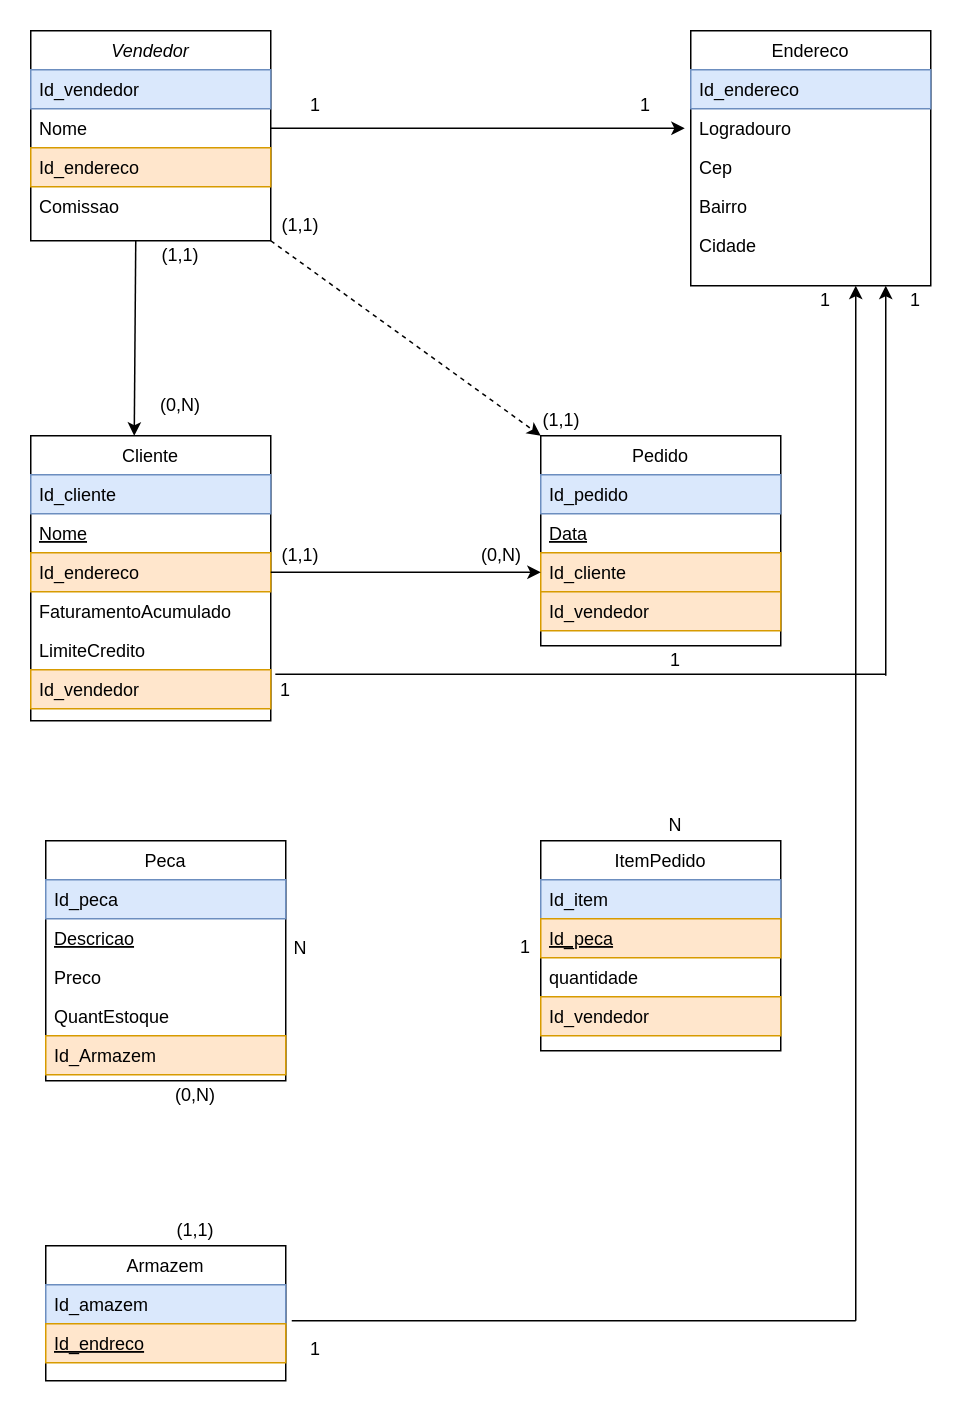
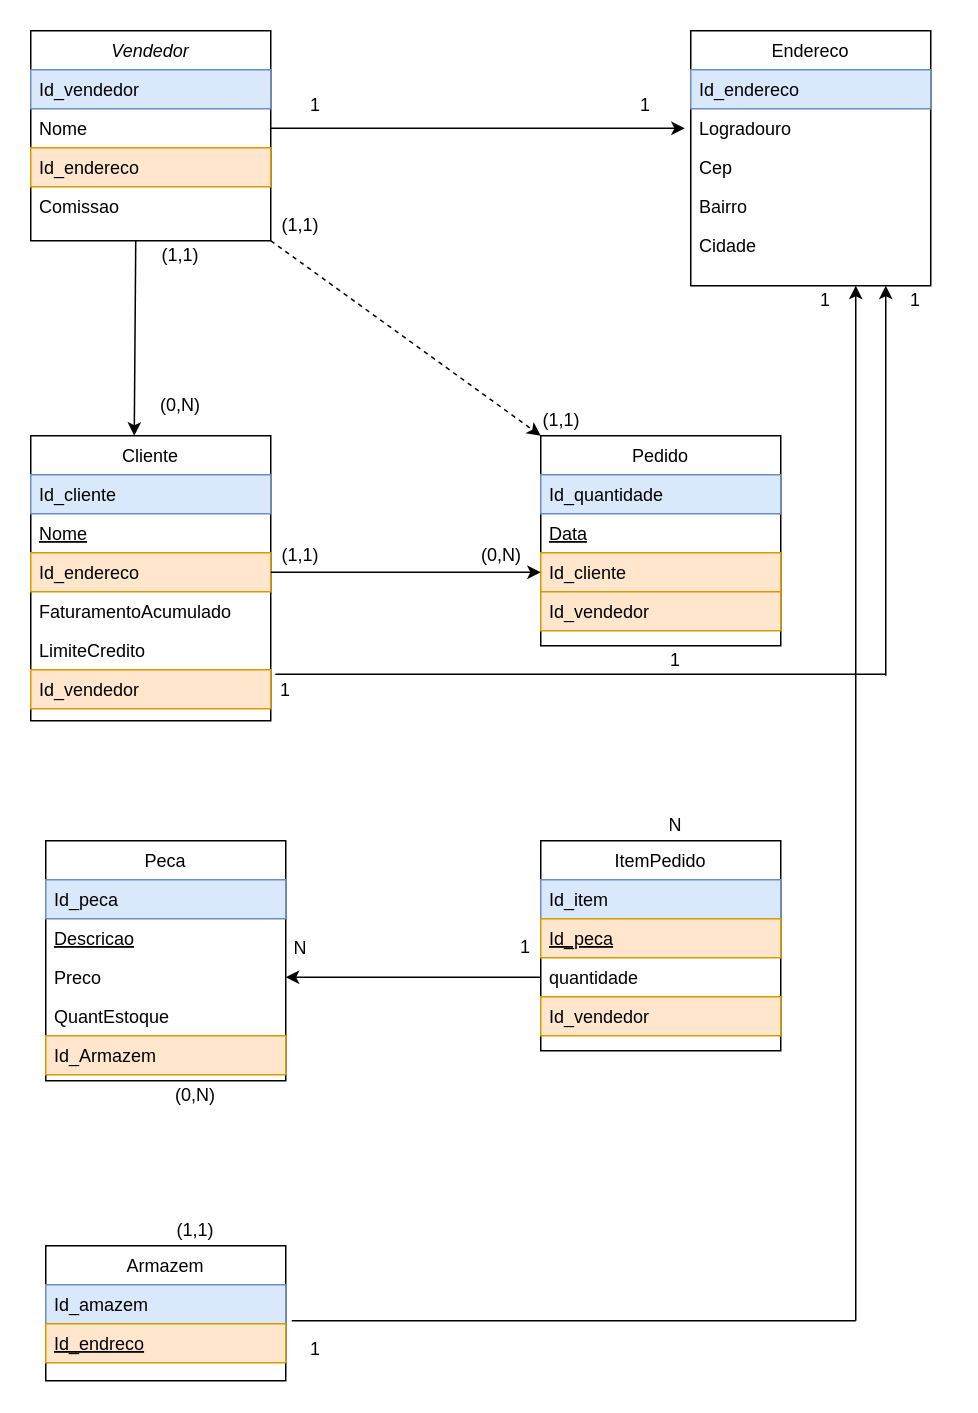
(592, 495) -> (612, 495)
none -> (417, 977)
